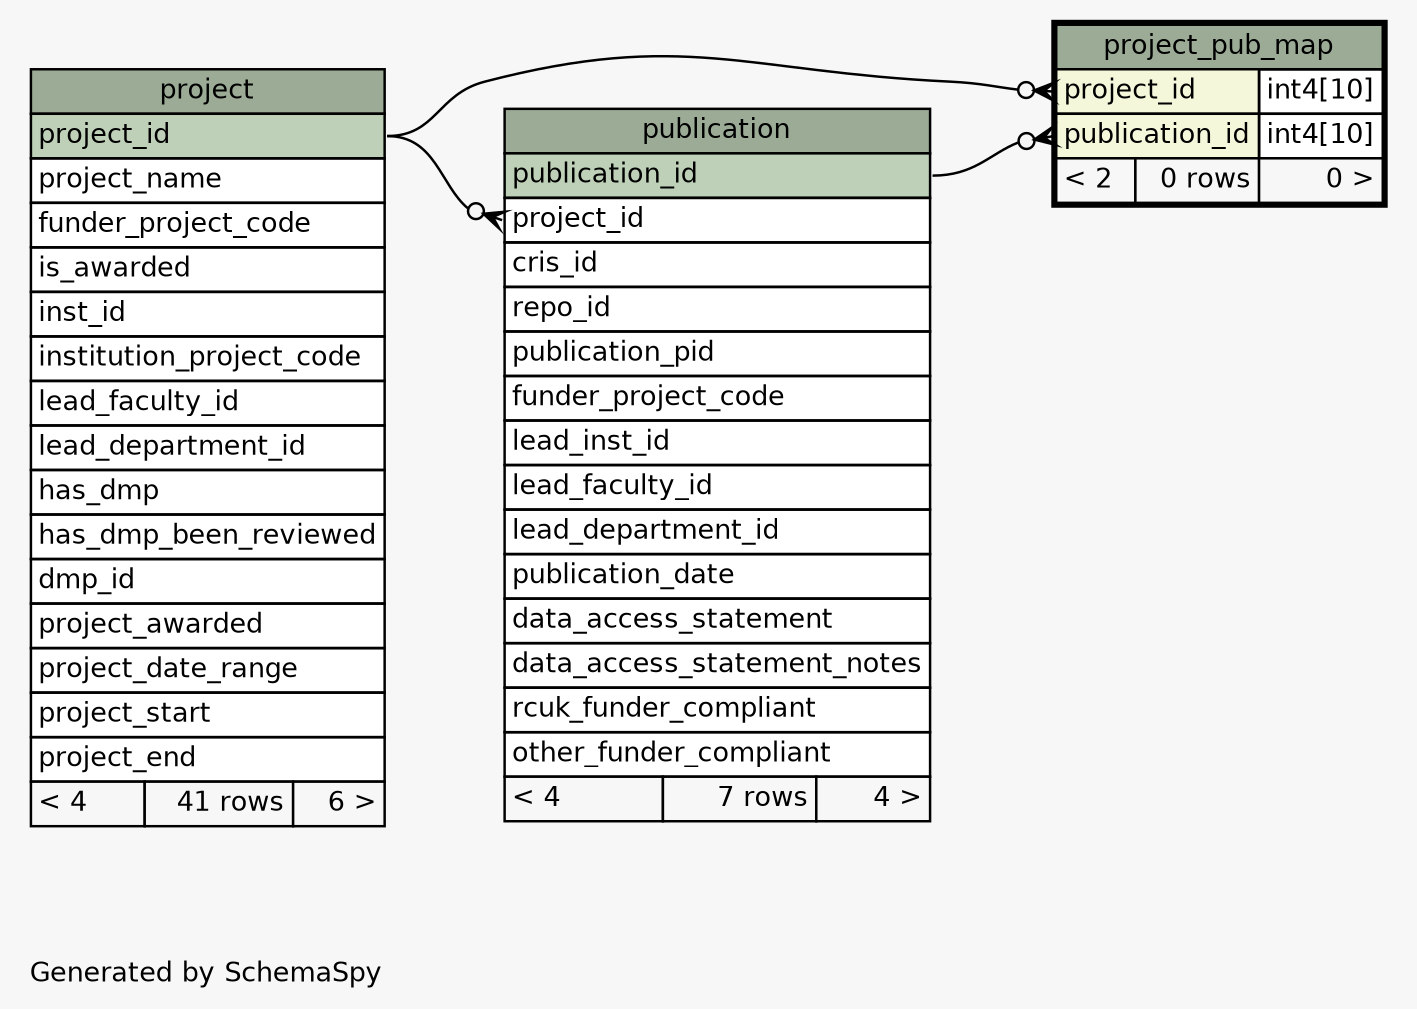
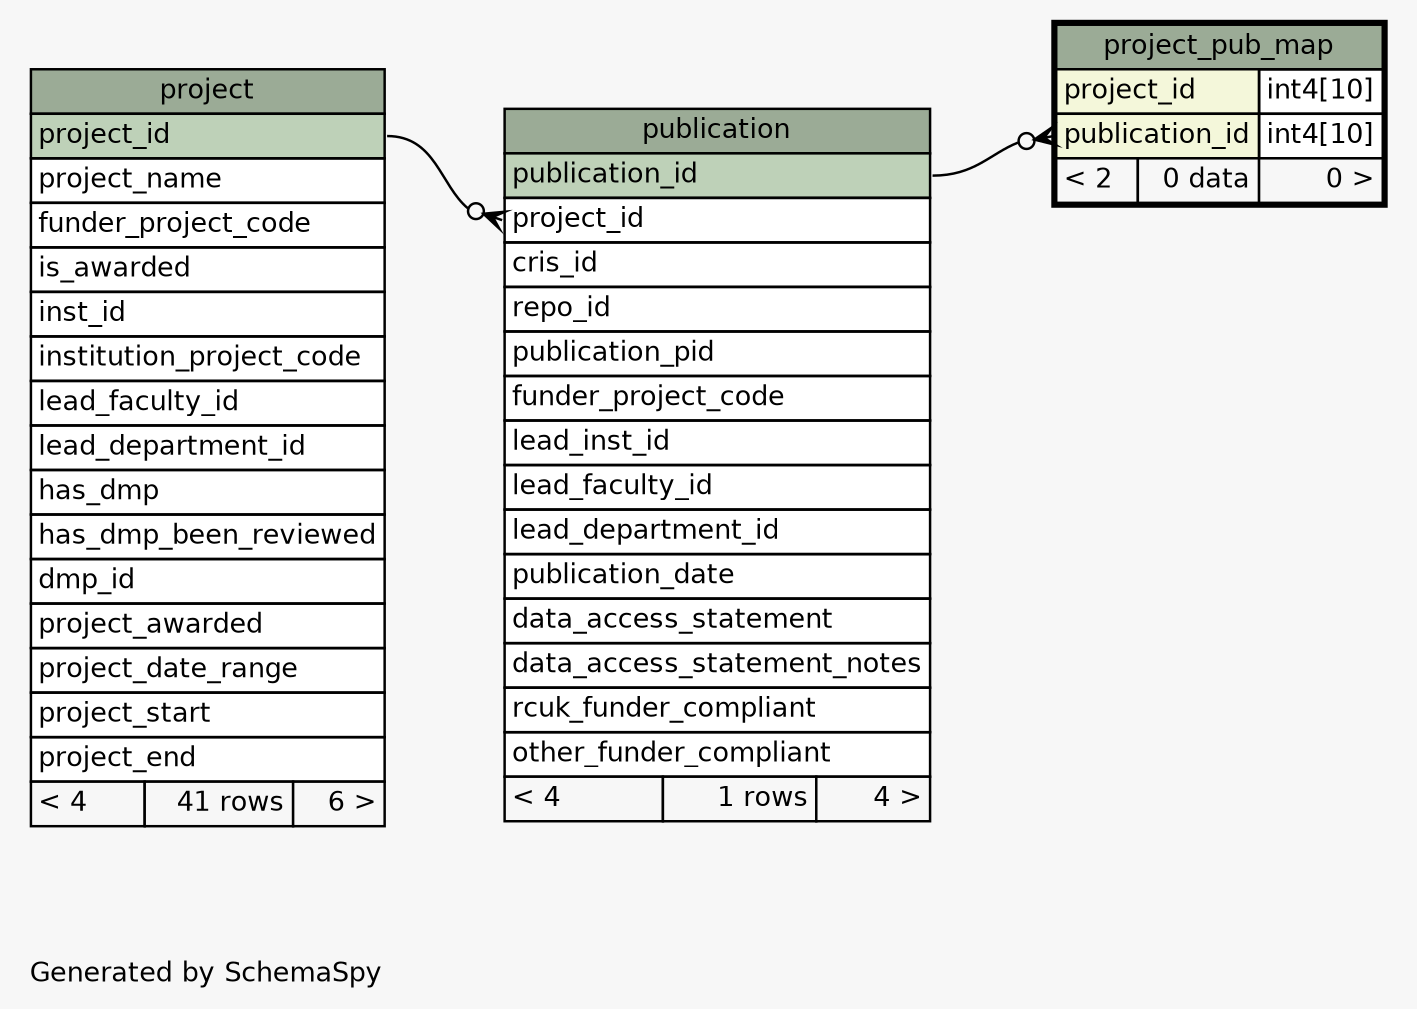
(694, 57) -> none
(1206, 179) -> (1207, 179)
(763, 798) -> (763, 798)
